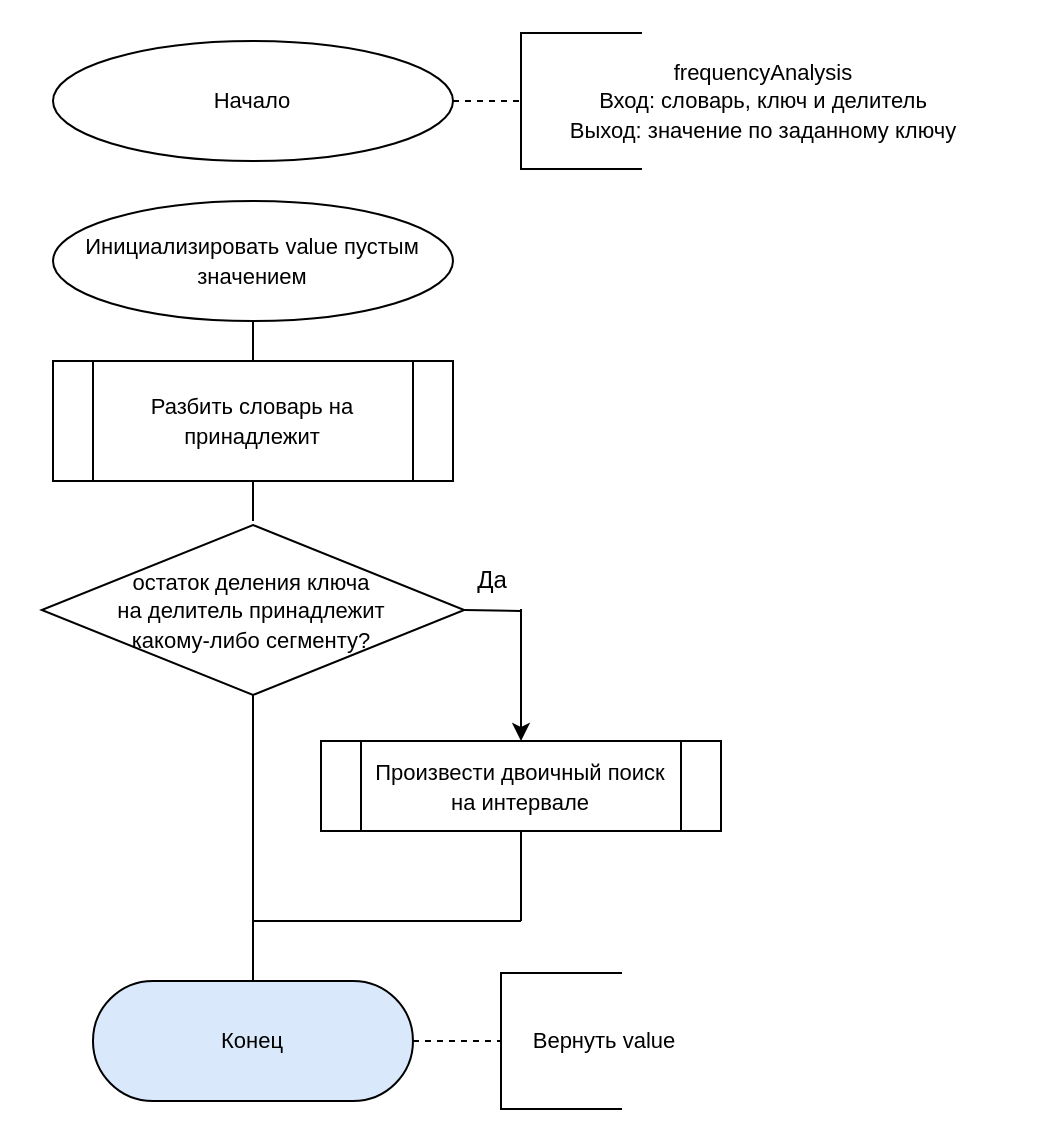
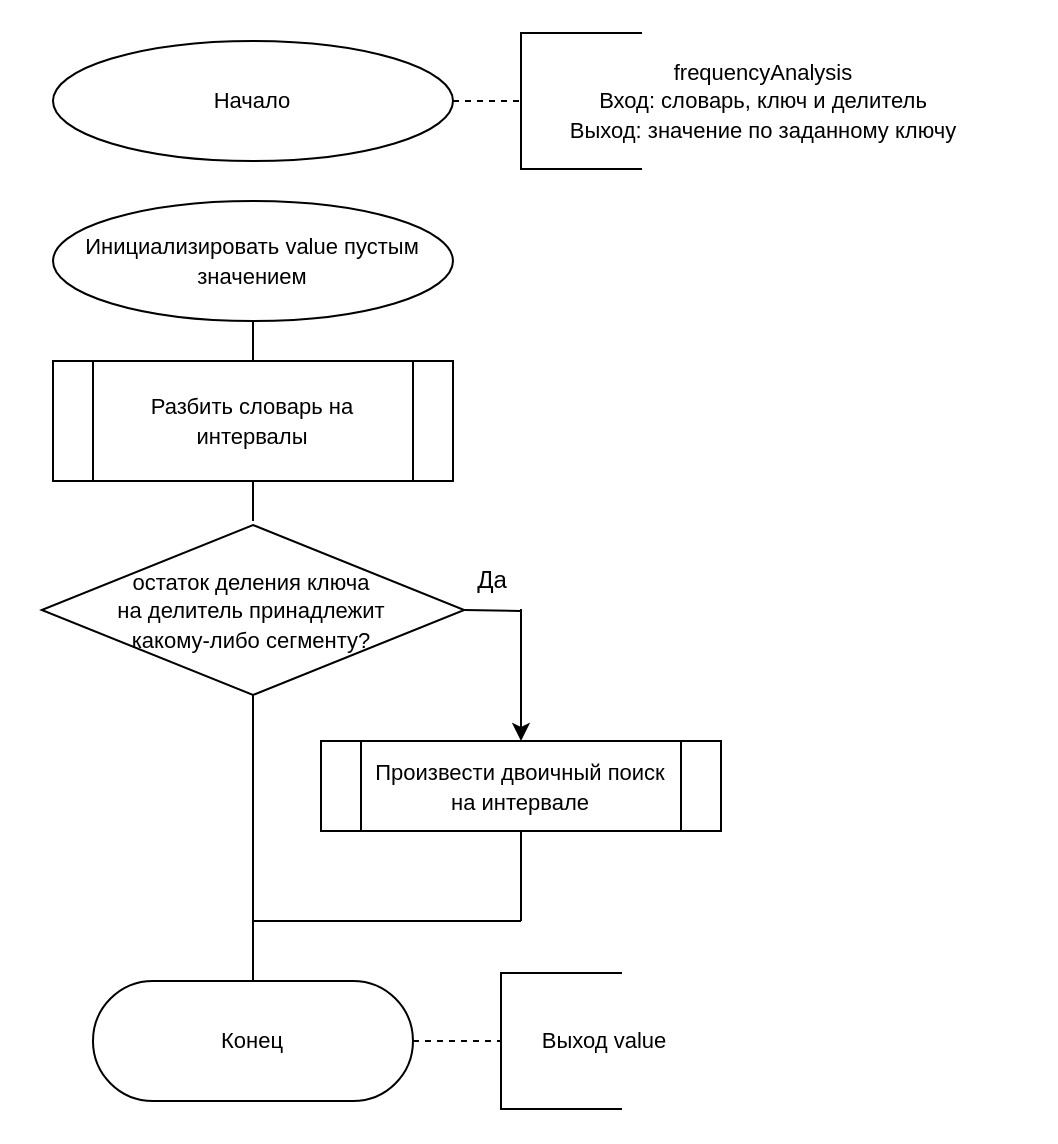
(253, 421) -> (253, 421)
(253, 1041) -> (253, 1041)
(605, 1041) -> (605, 1041)
